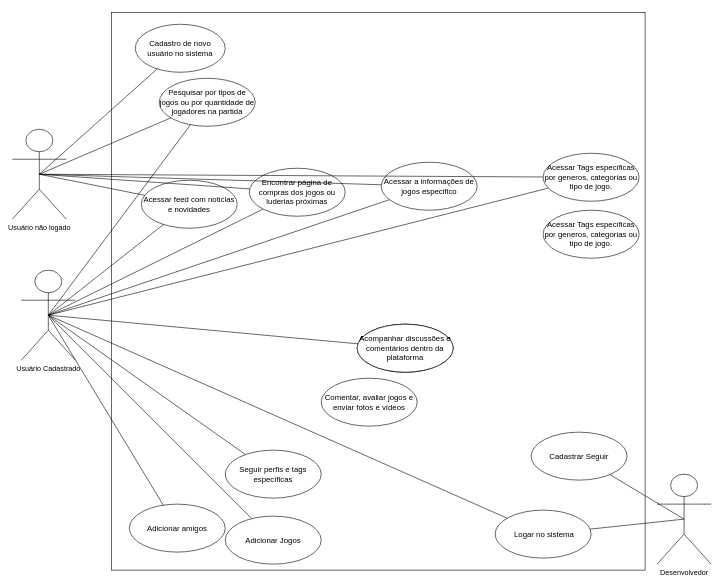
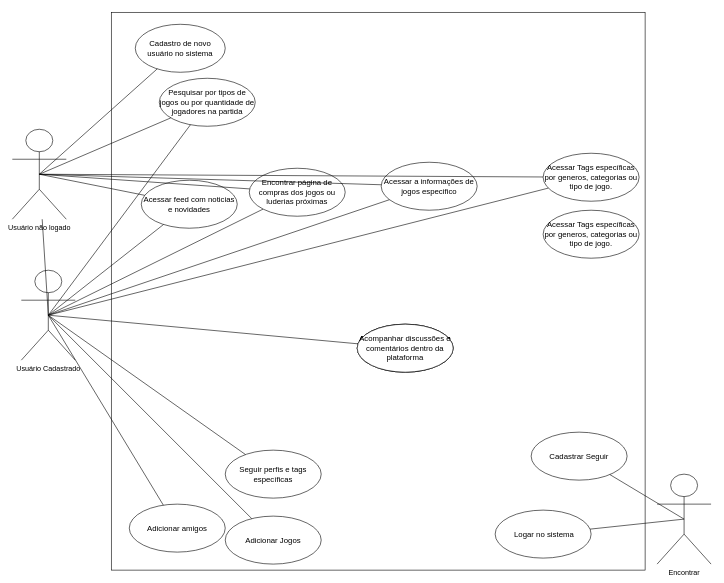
(369, 402) -> none
(284, 419) -> (44, 255)
(685, 573) -> (685, 573)
